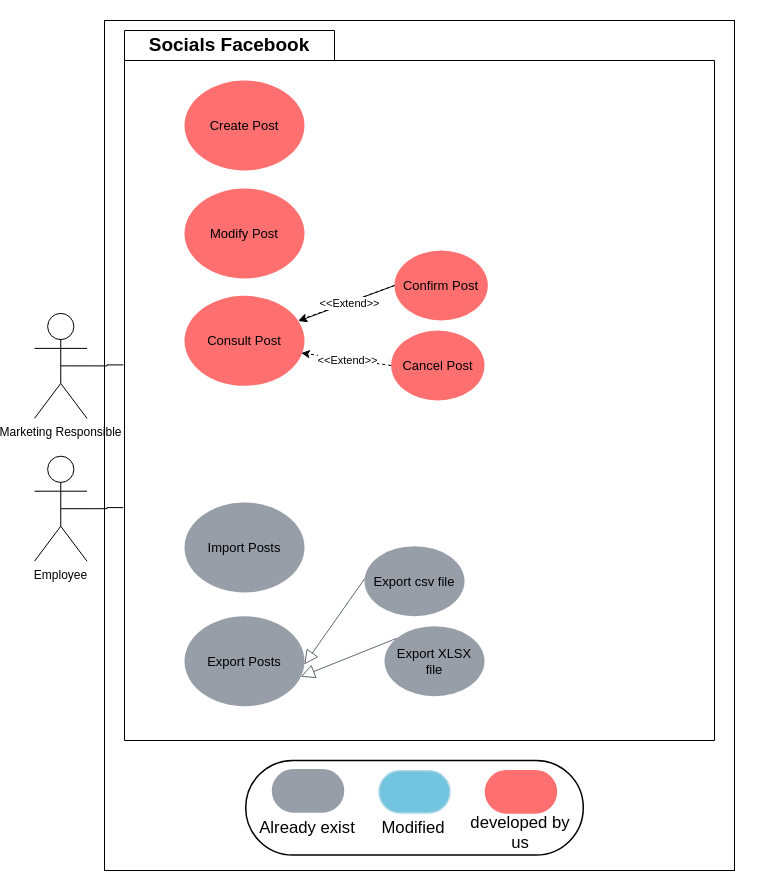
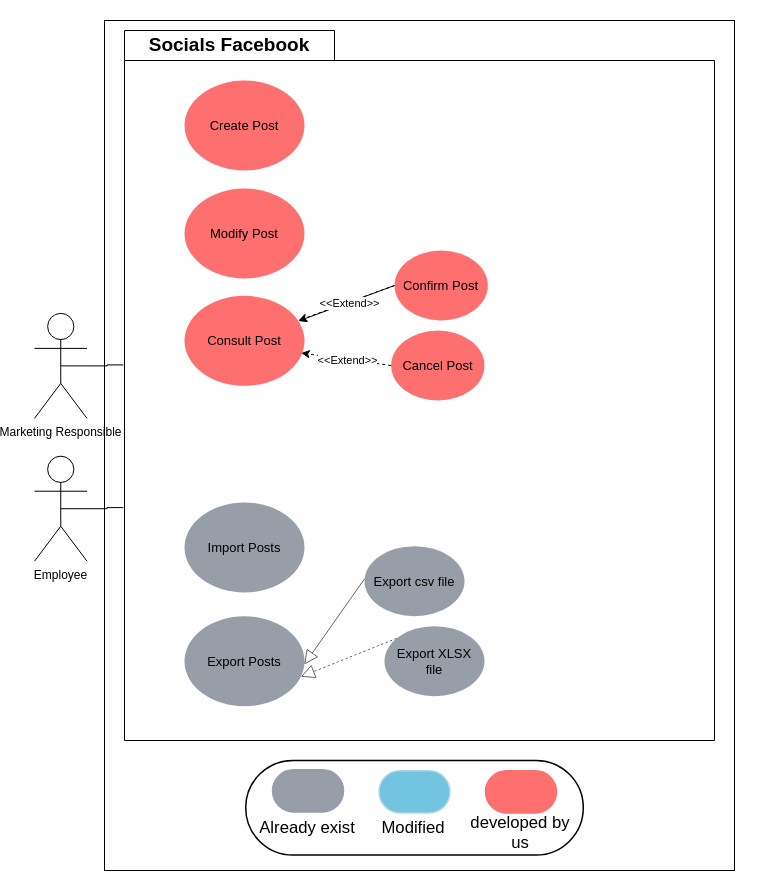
(355, 655) -> (355, 655)
